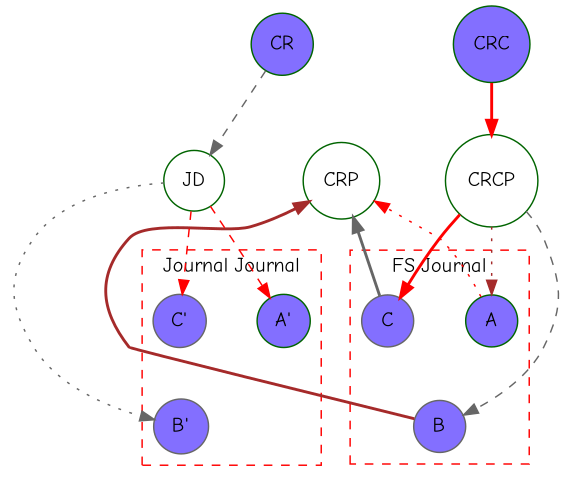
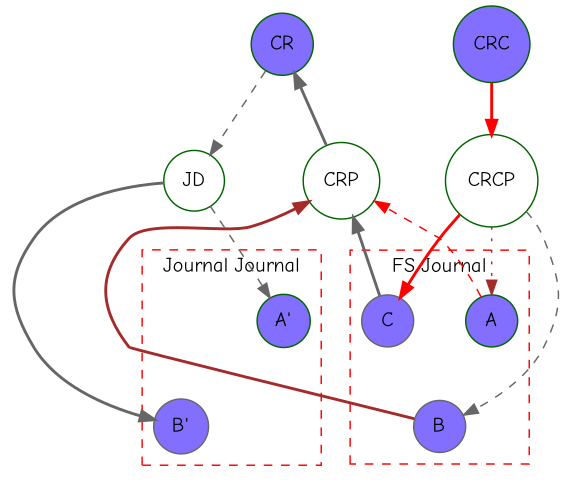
none -> (313, 116)
(246, 260) -> (246, 260)
(459, 260) -> (459, 260)
(14, 285) -> (14, 285)
(180, 321) -> none
